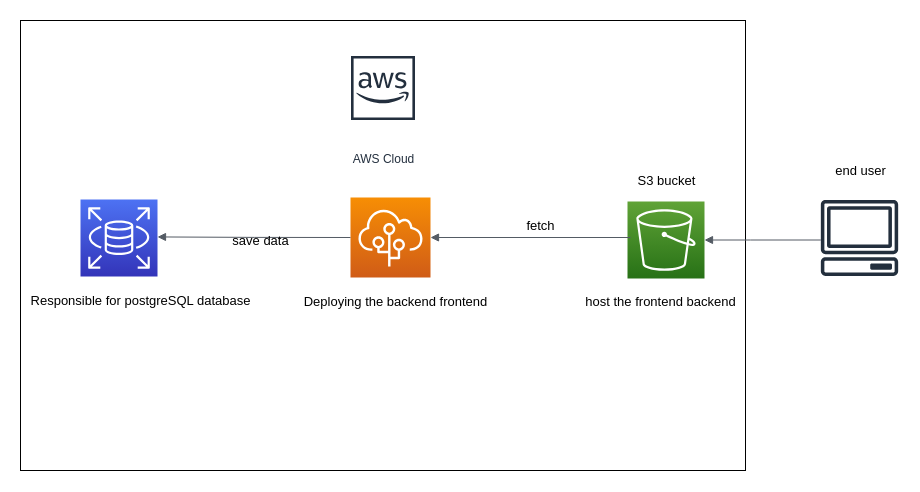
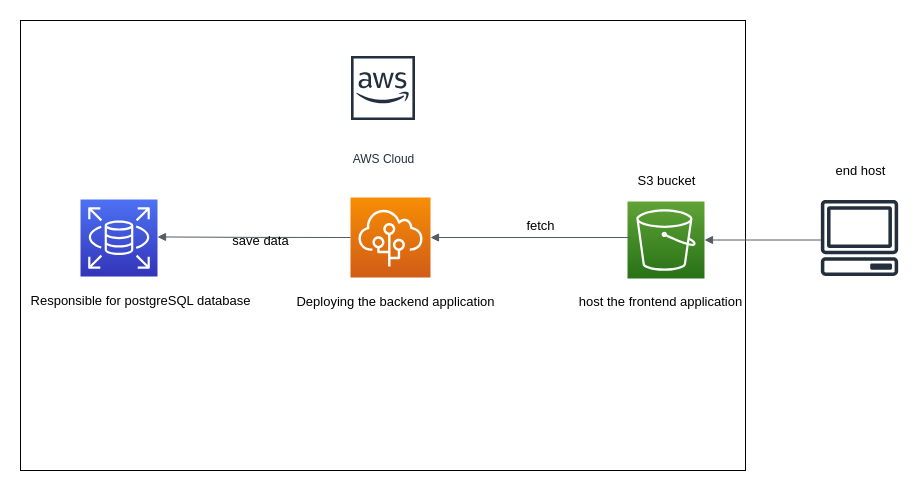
(861, 171) -> (861, 171)
(396, 302) -> (396, 302)
(661, 302) -> (661, 302)
